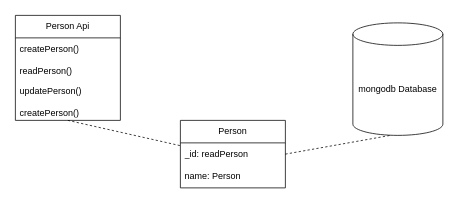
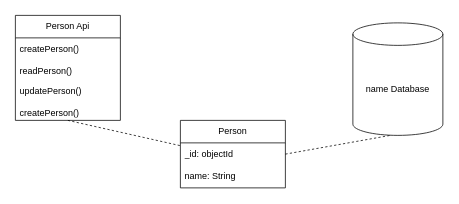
(398, 89) -> (398, 89)
(219, 154) -> (214, 154)
(213, 177) -> (212, 177)
